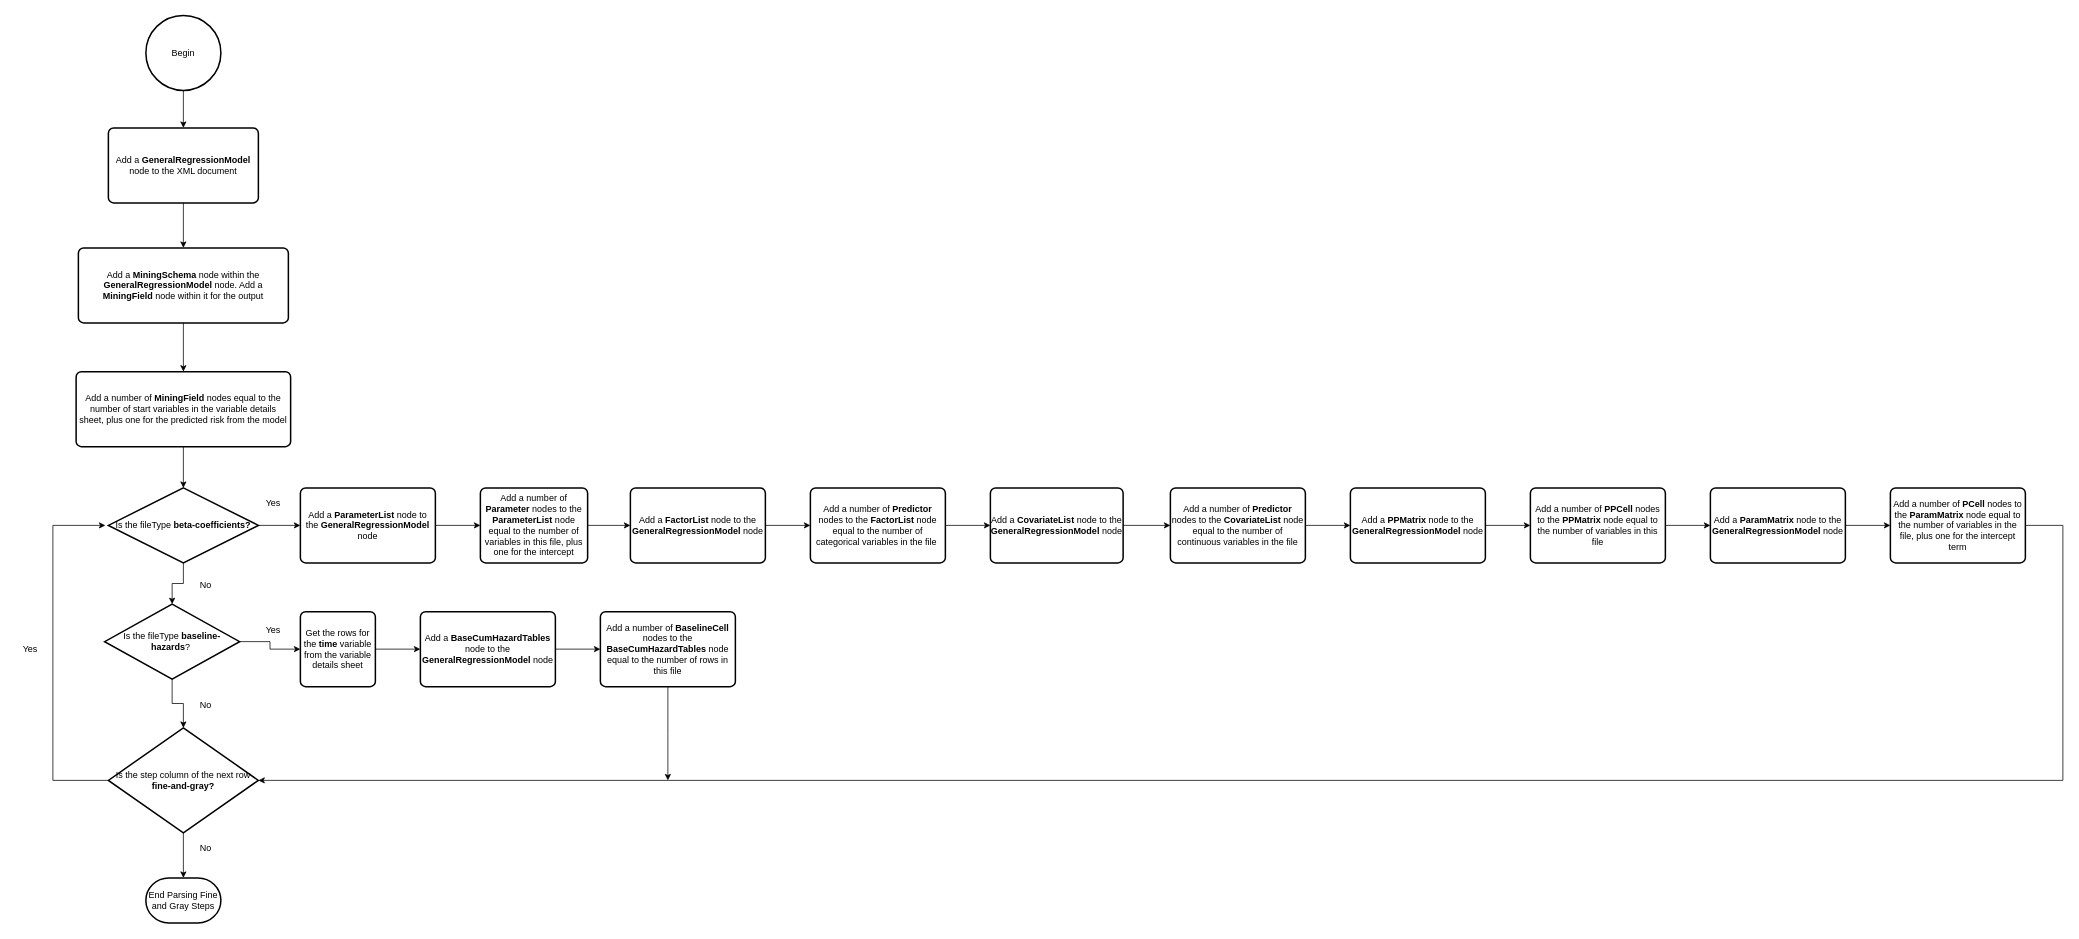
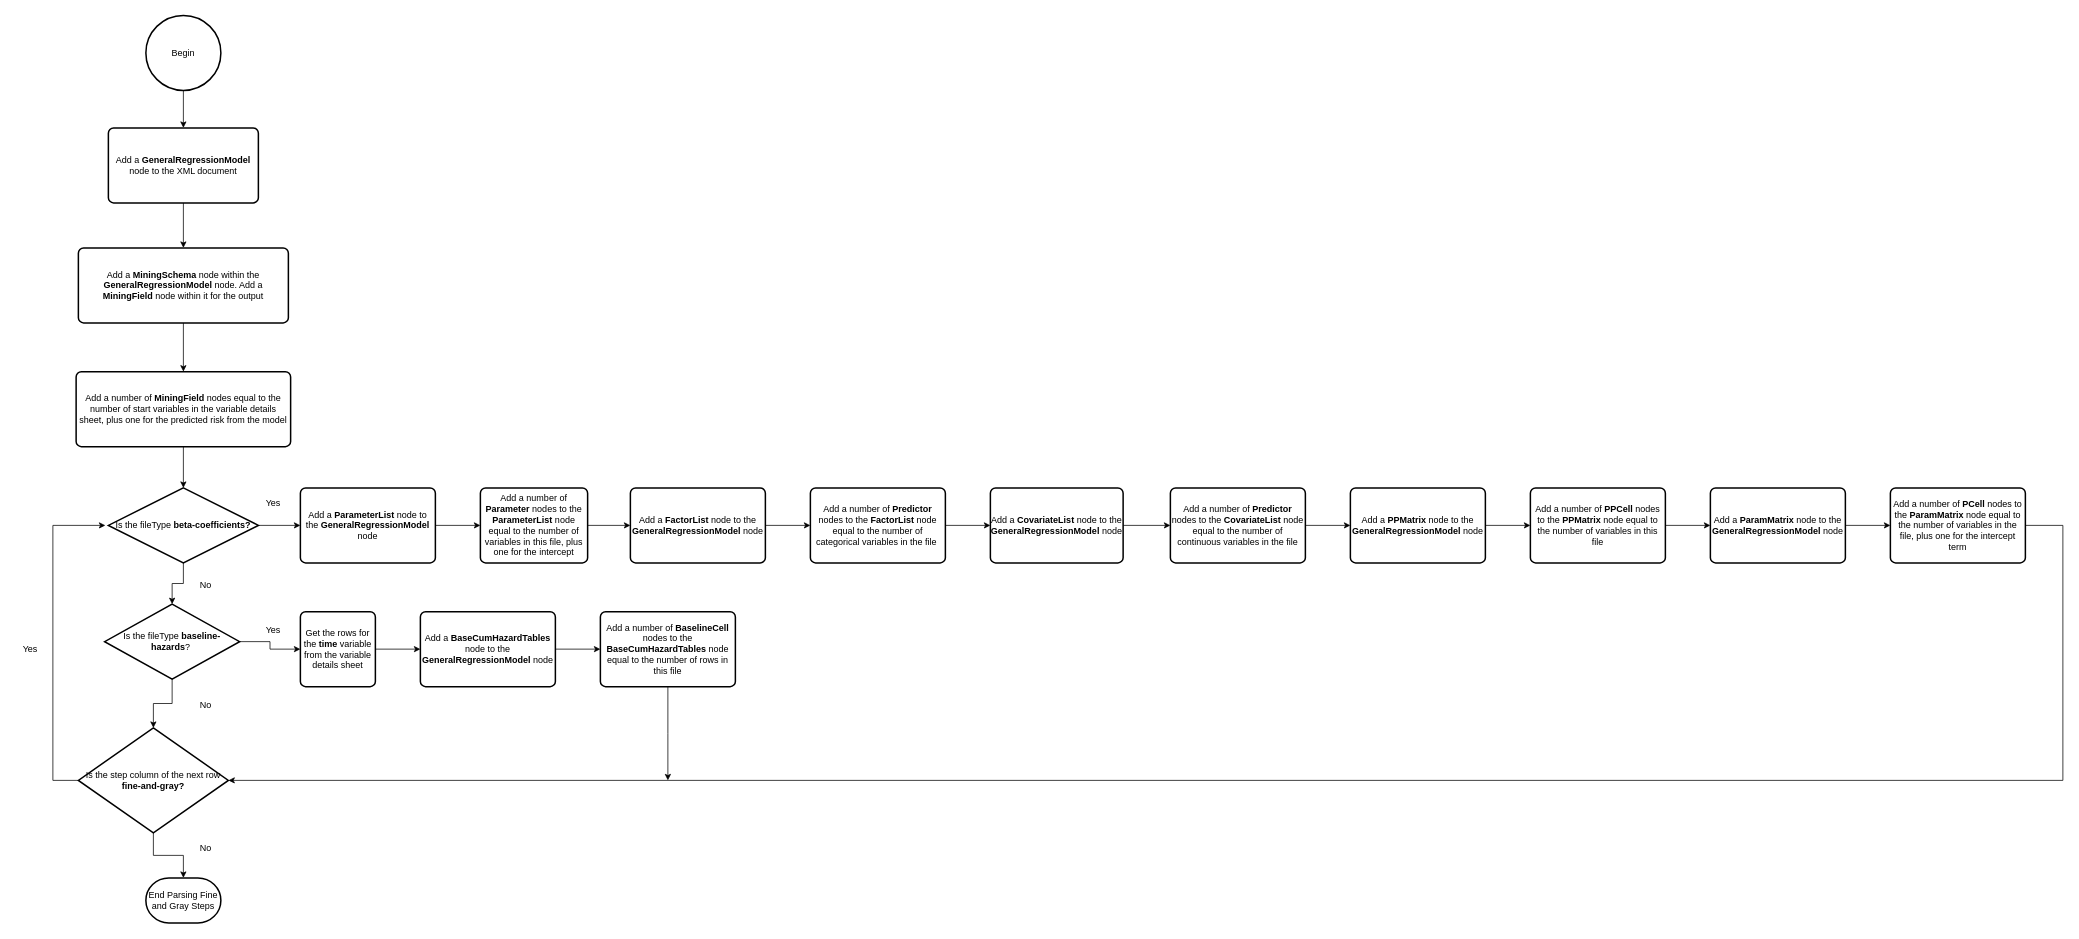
(183, 780) -> (153, 780)
